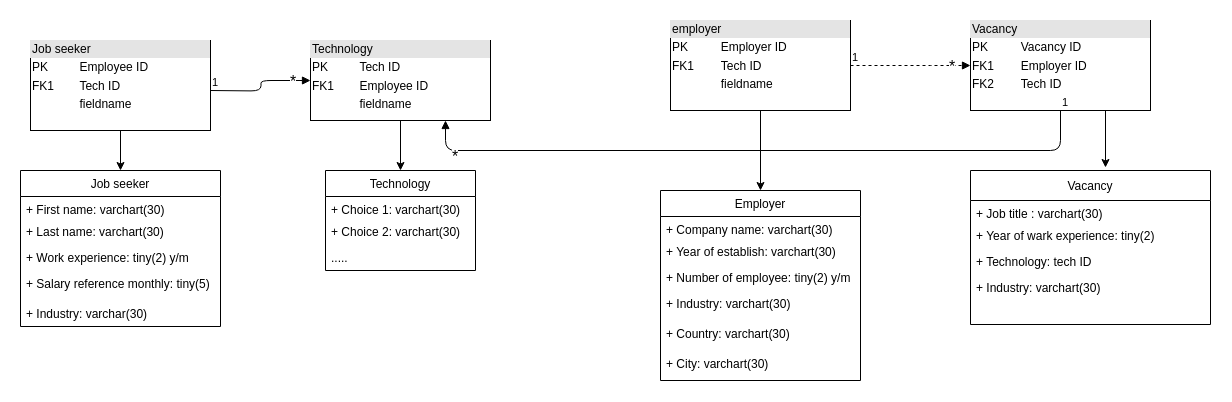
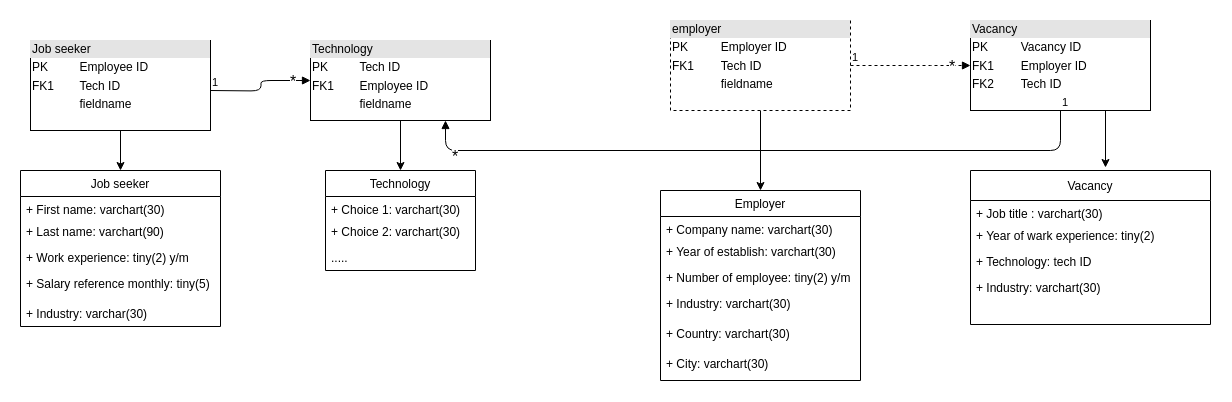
(761, 66) -> (761, 66)
(104, 232) -> (104, 232)
